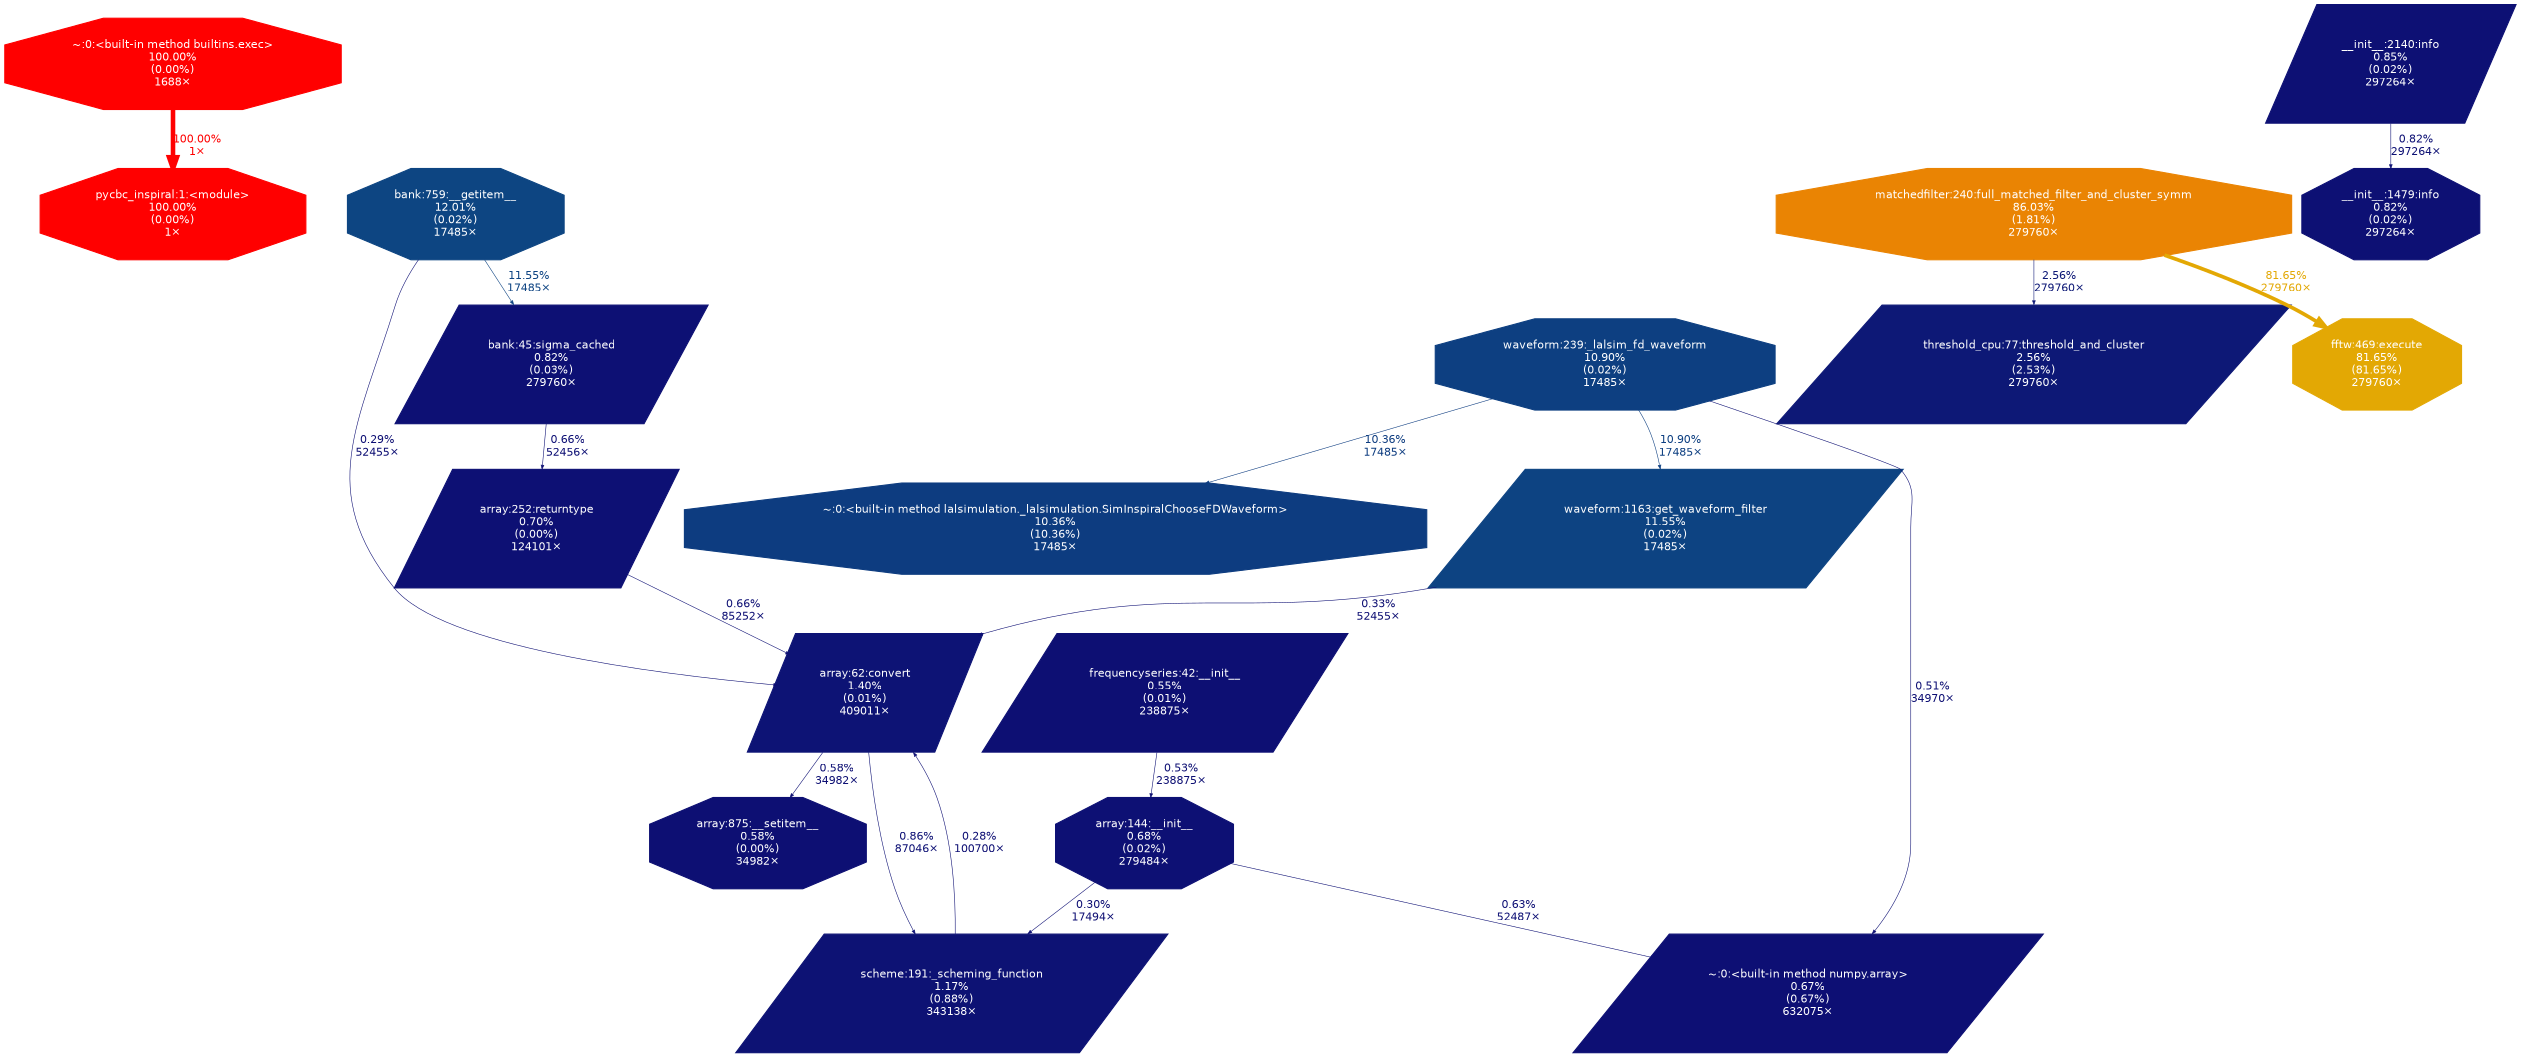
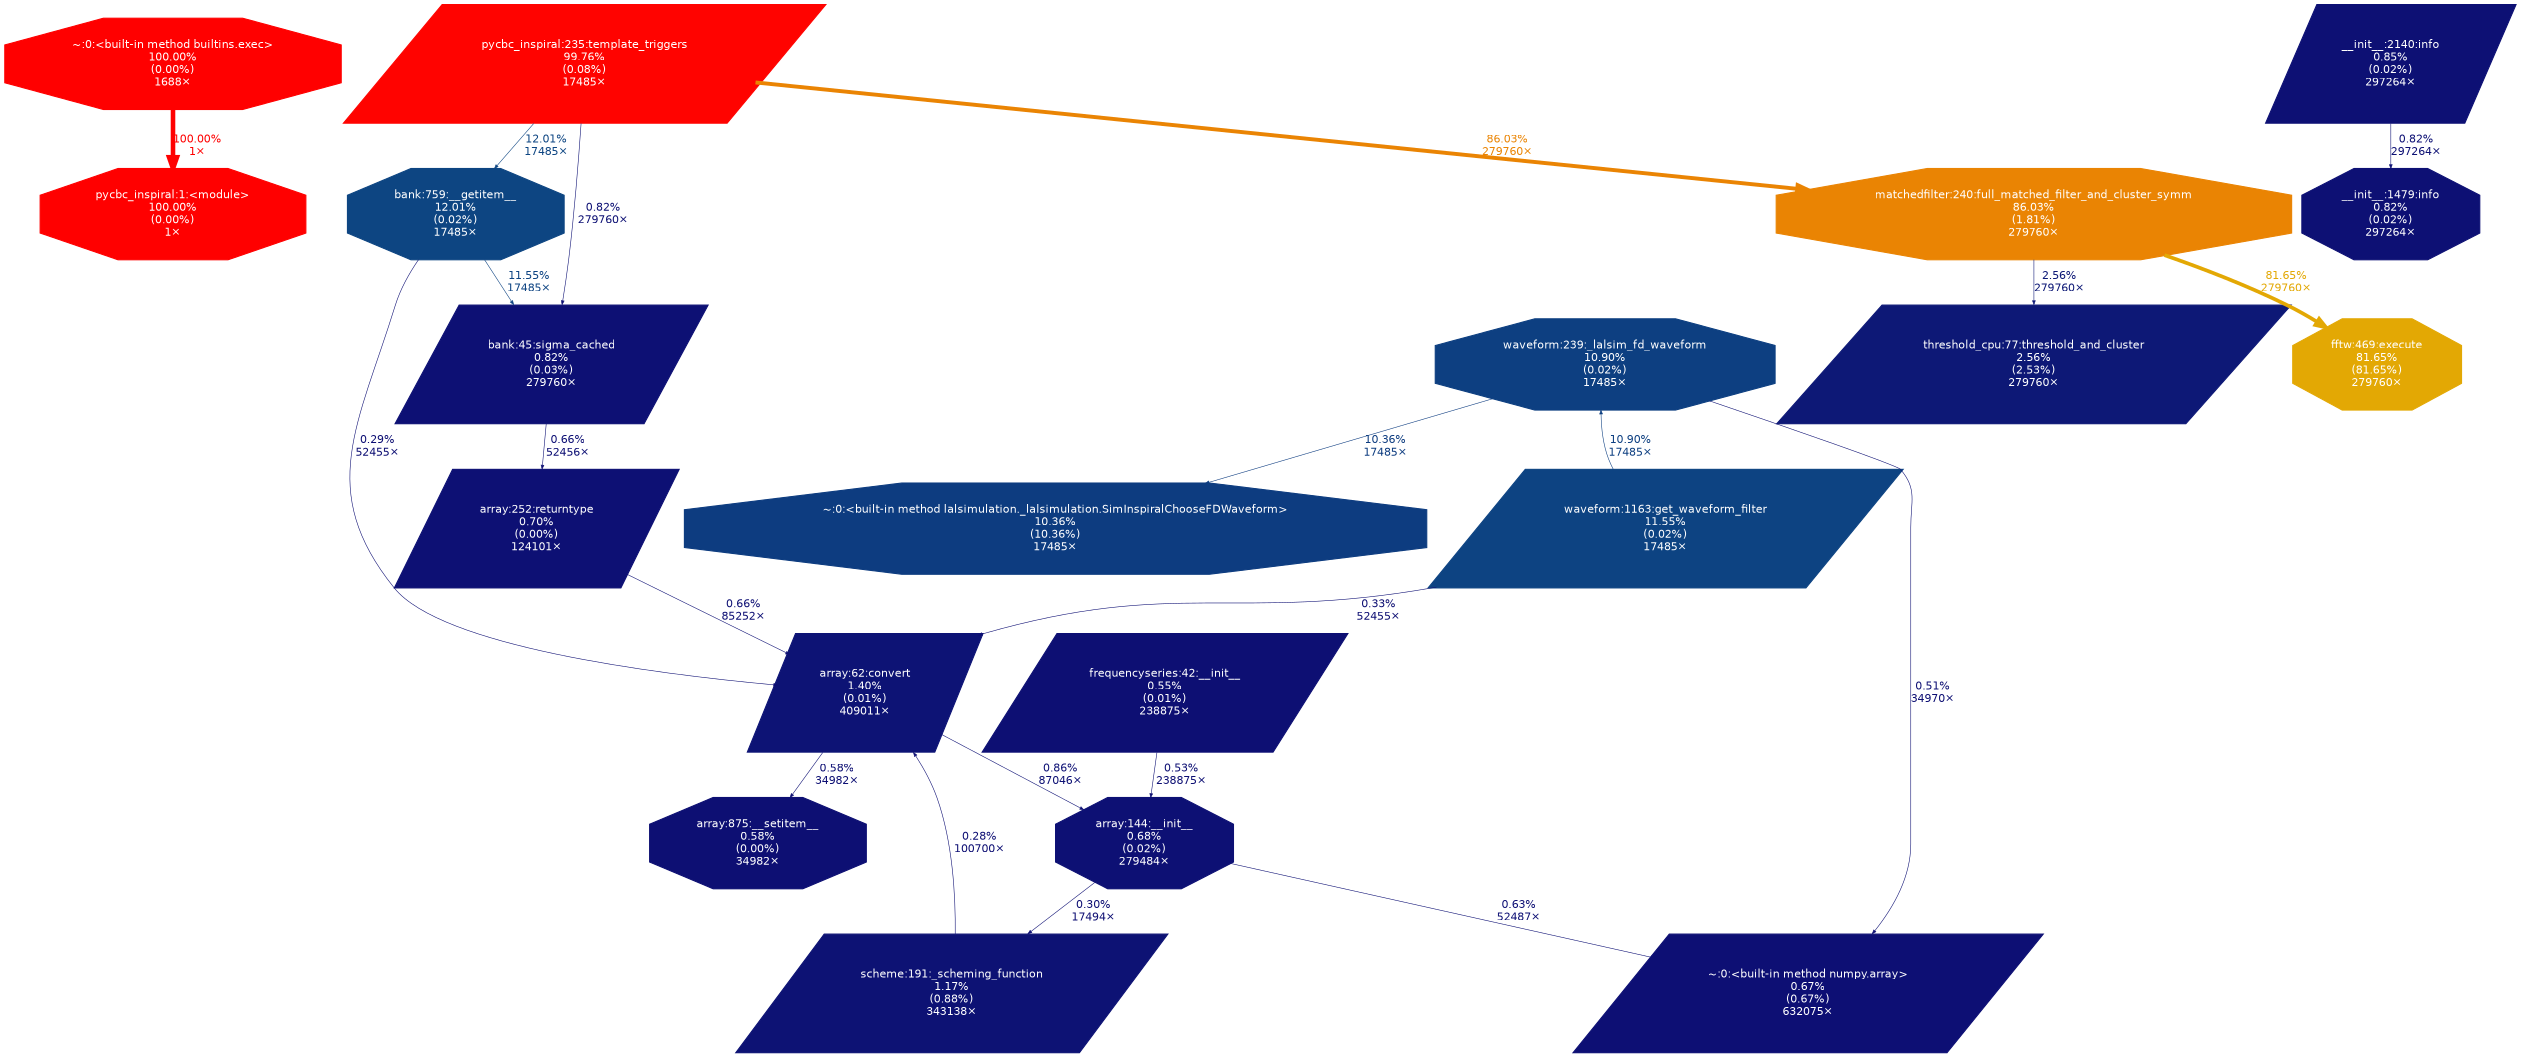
none -> (585, 64)
(1652, 436) -> (1604, 443)
(883, 844) -> (1010, 771)
